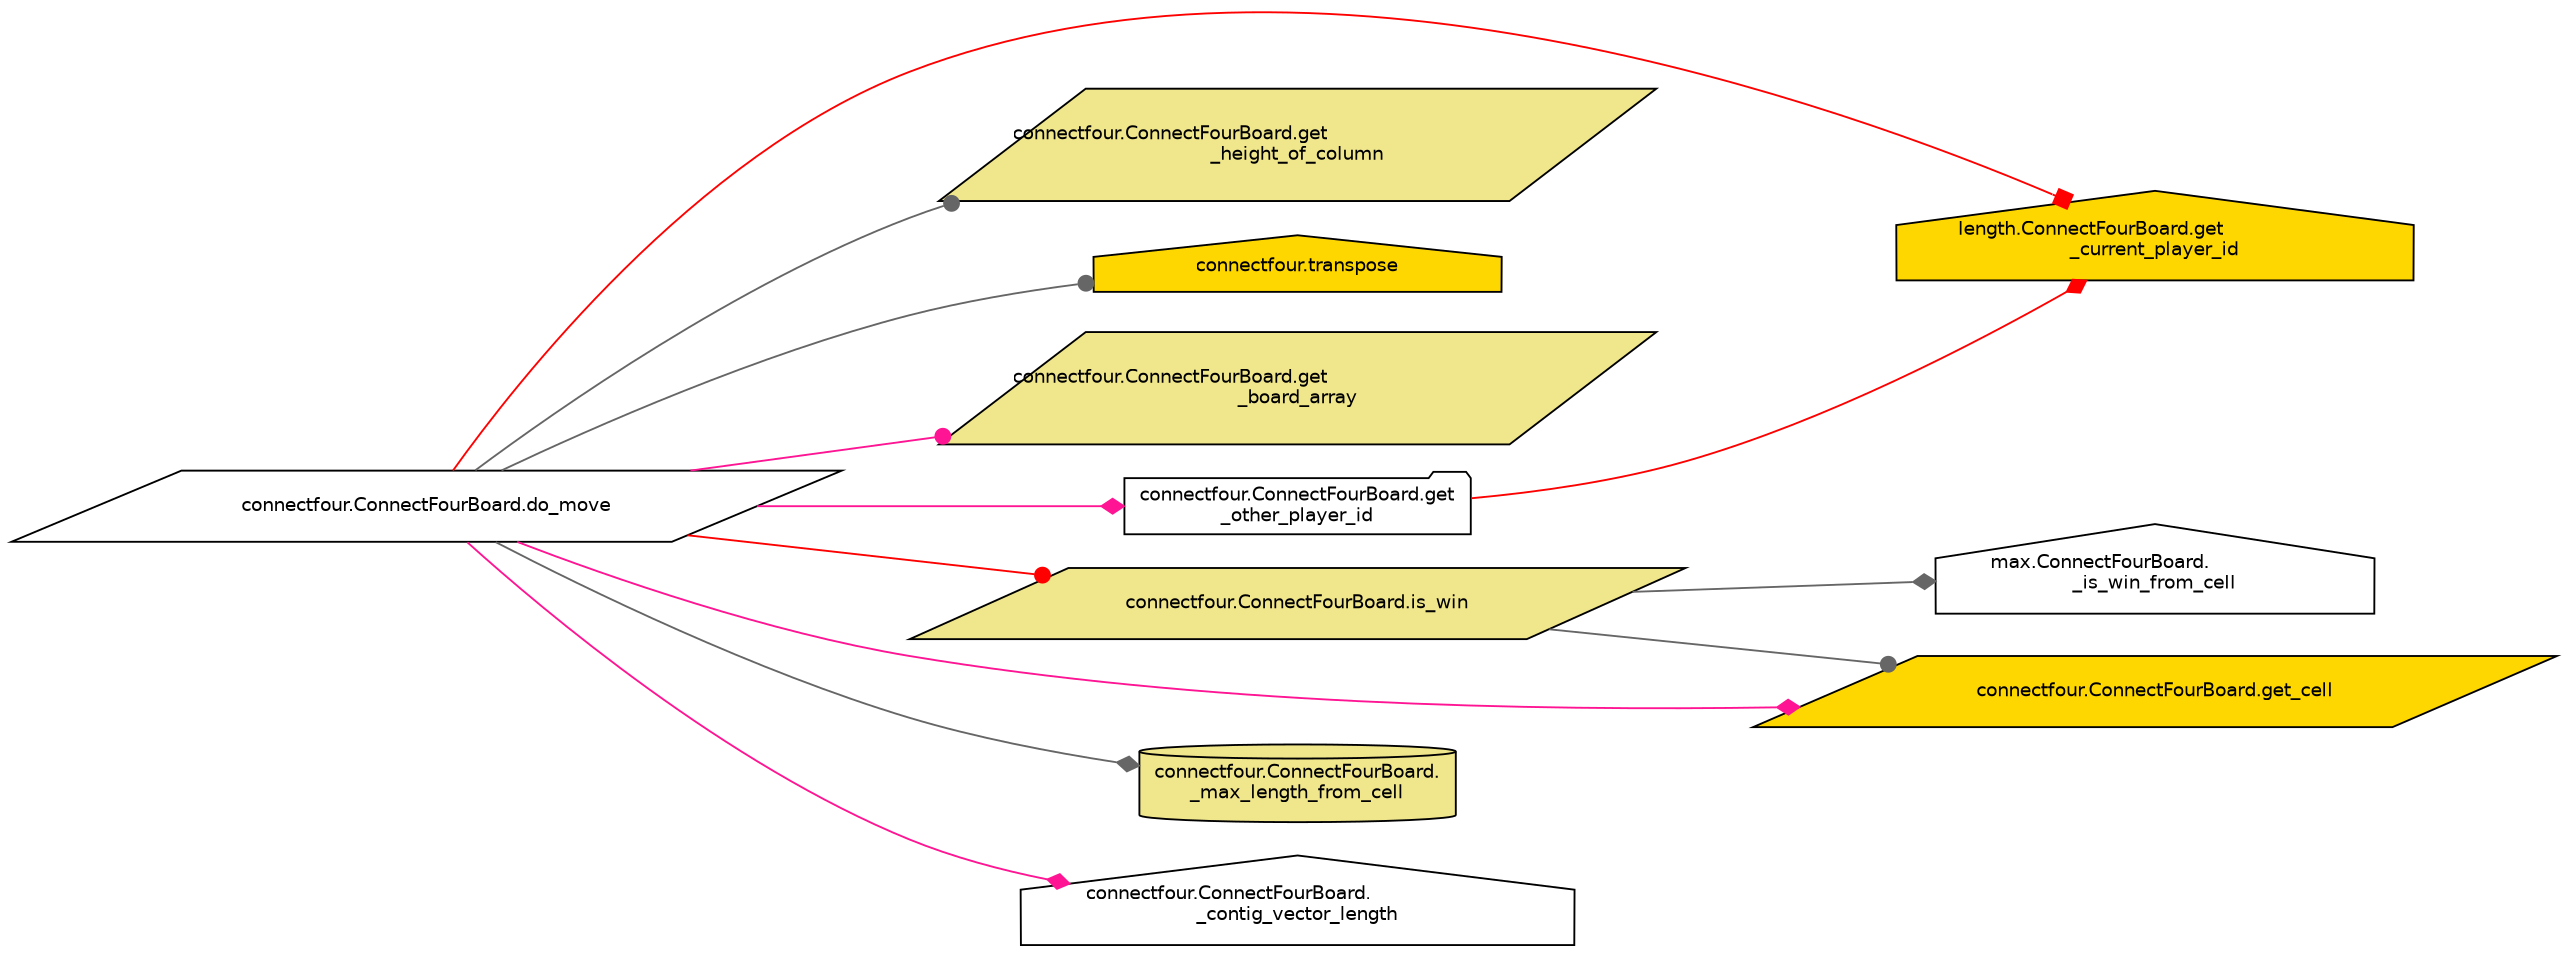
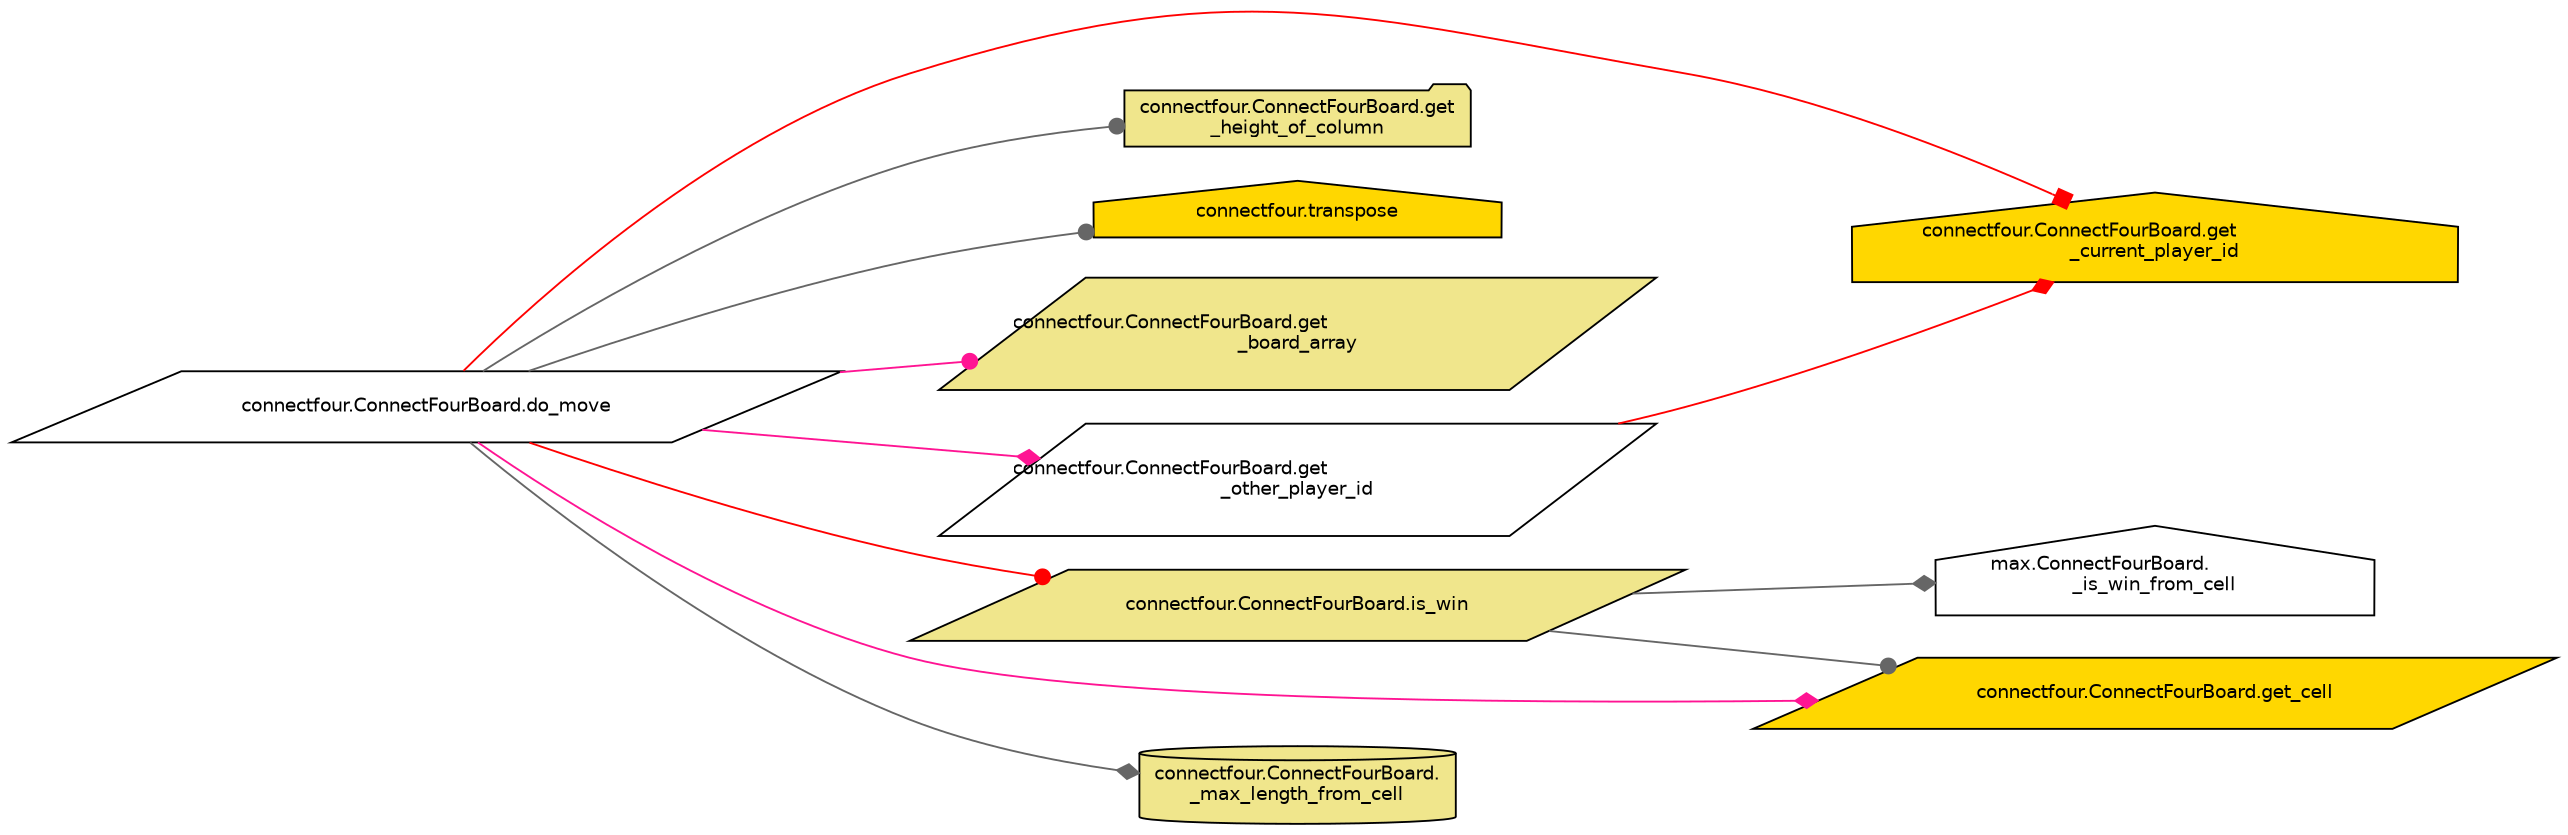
(1298, 145) -> (1298, 119)
(2155, 240) -> (2155, 242)
(1298, 506) -> (1298, 480)
(1298, 905) -> none
